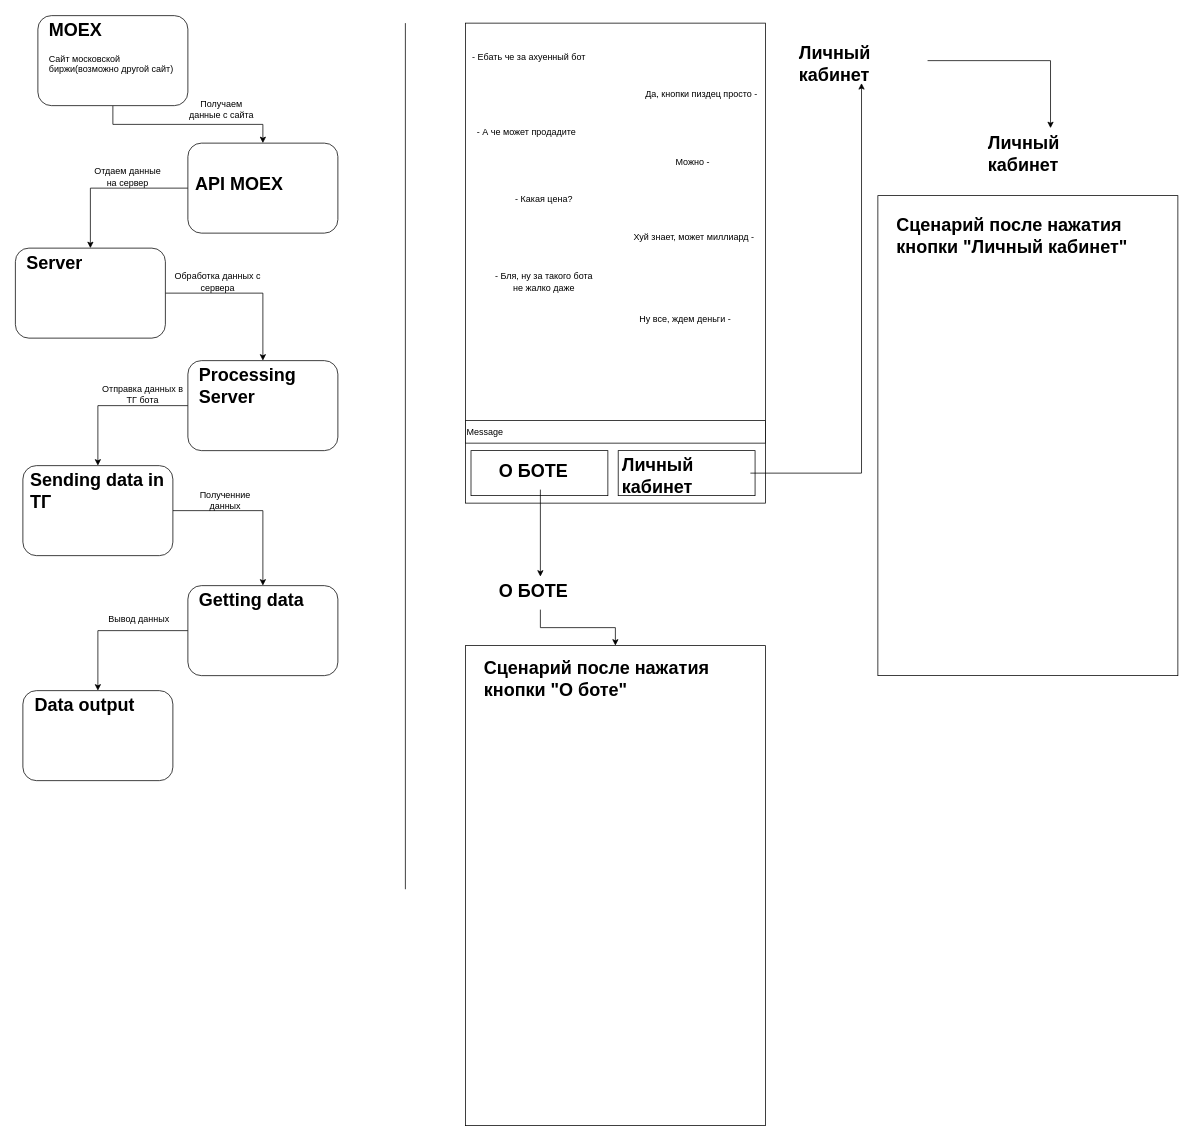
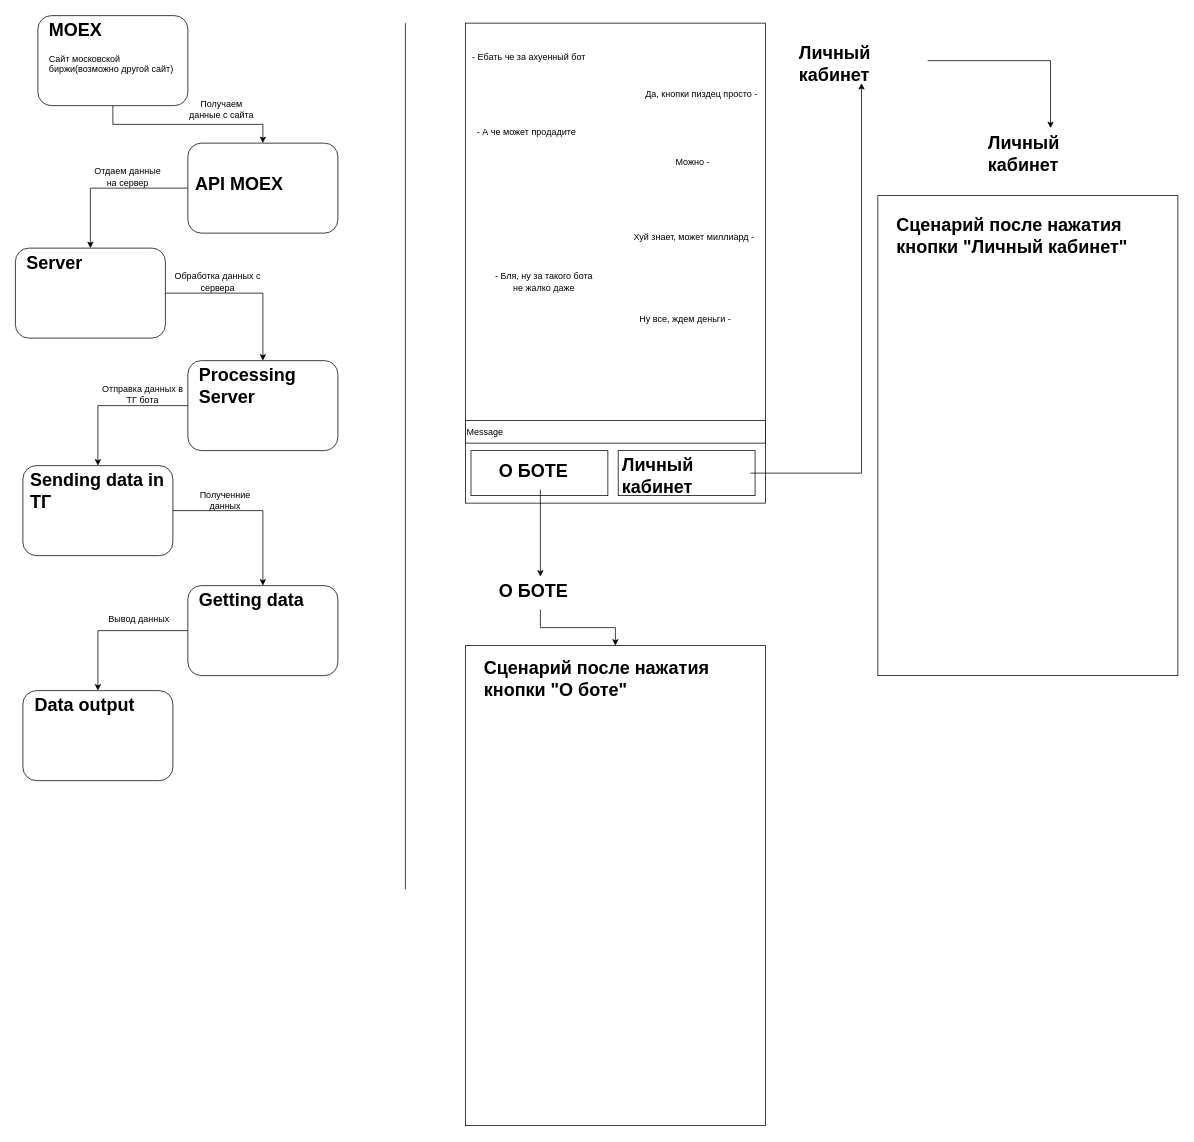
(544, 199) -> none
